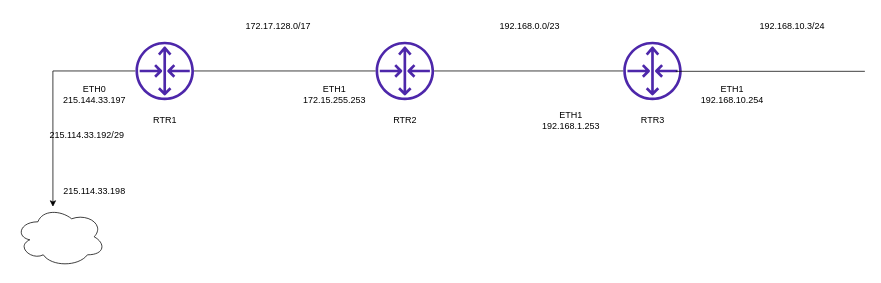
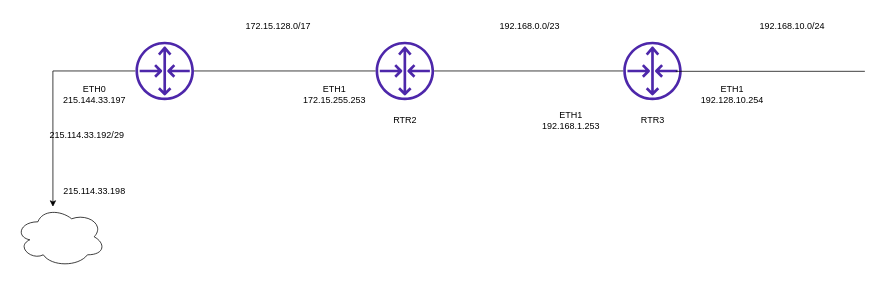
(278, 27) -> (278, 27)
(792, 27) -> (792, 27)
(732, 94) -> (732, 94)
(165, 120) -> none
